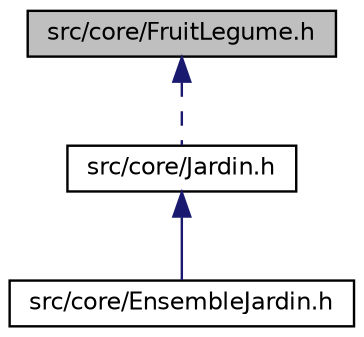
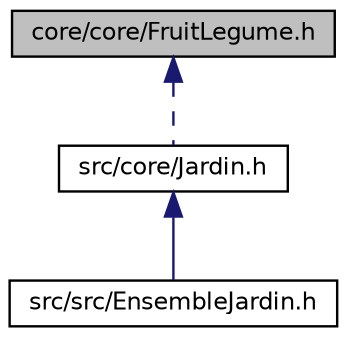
(182, 34) -> (173, 34)
(182, 303) -> (173, 303)
